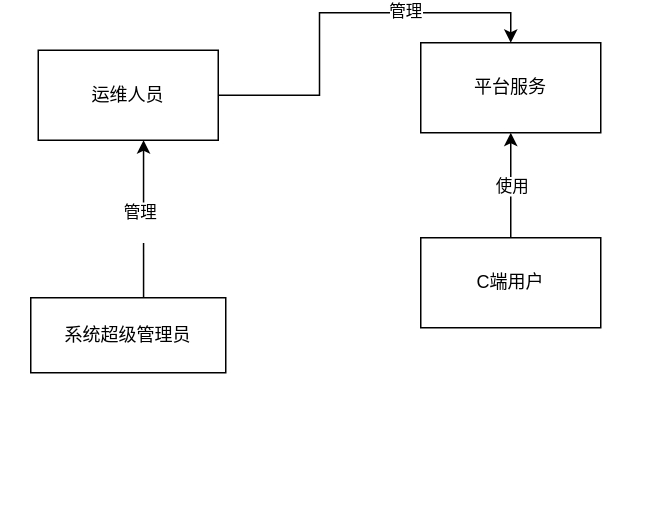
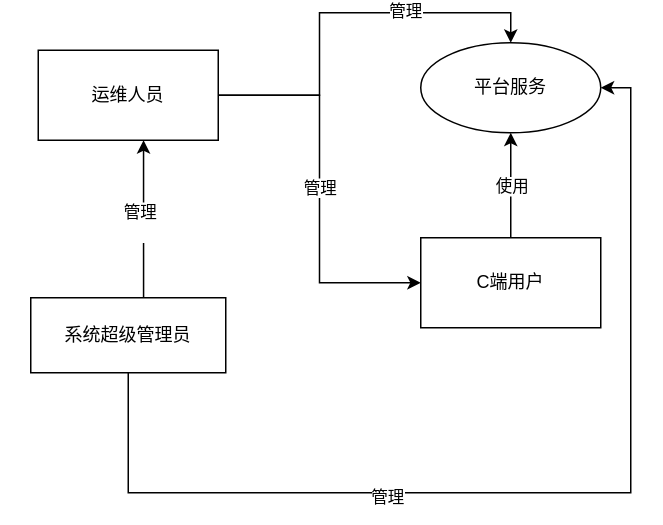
(511, 88) -> (511, 88)
none -> (320, 235)
none -> (532, 493)
